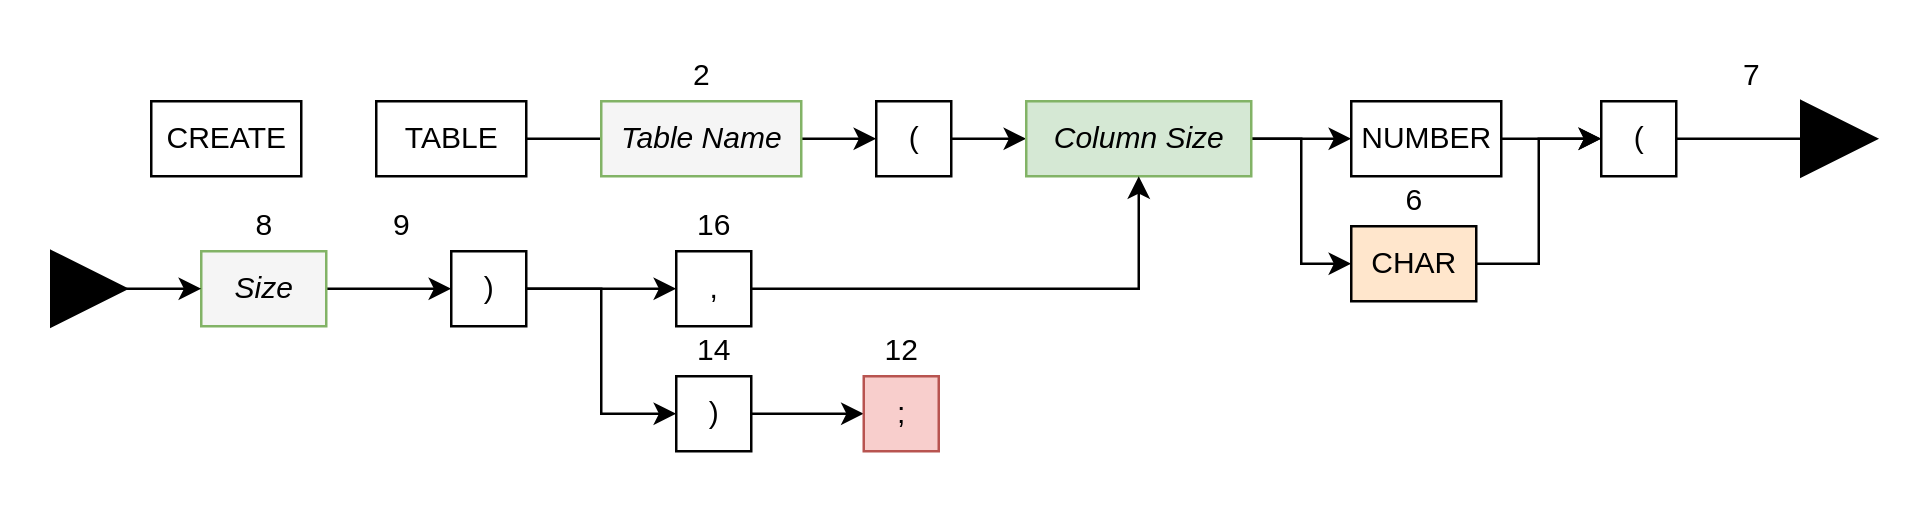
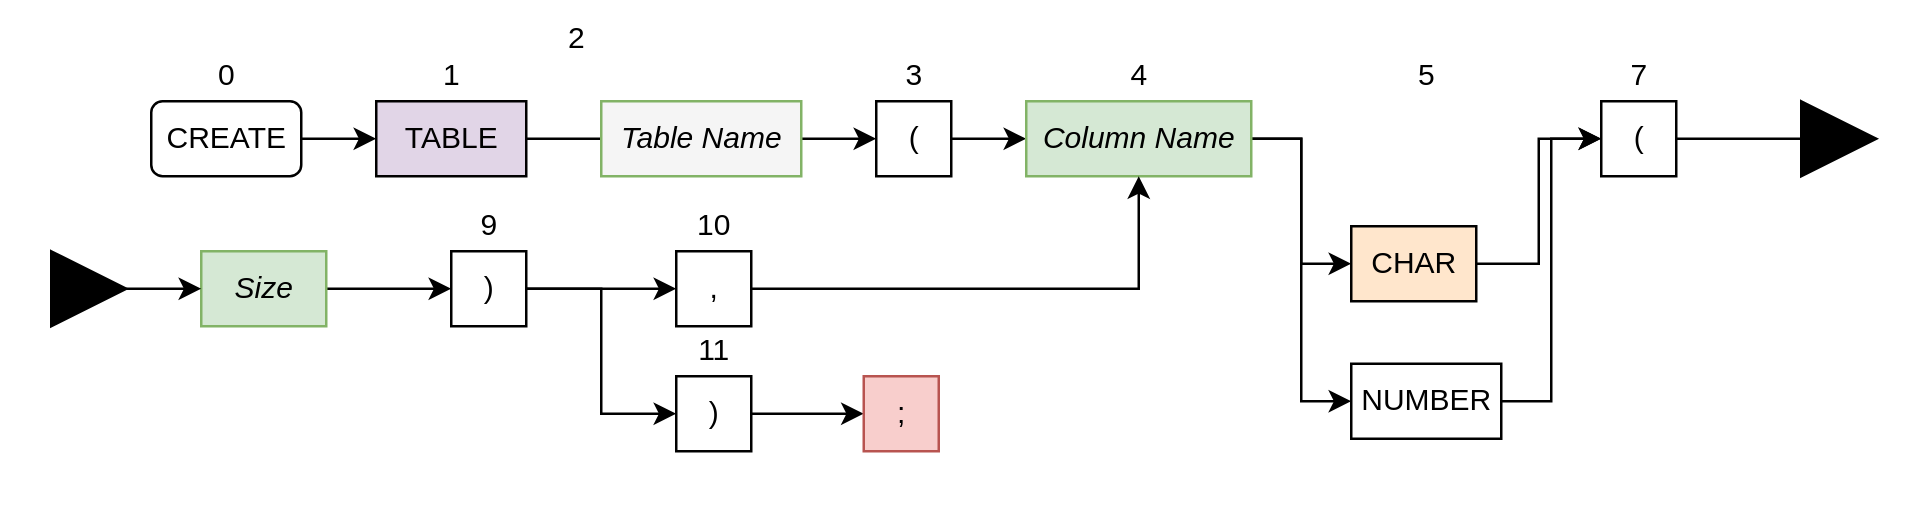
none -> (226, 76)
none -> (451, 76)
(701, 76) -> (576, 39)
none -> (914, 76)
none -> (1139, 76)
none -> (1426, 76)
(1751, 76) -> (1639, 76)
(226, 139) -> (226, 139)
none -> (330, 139)
(451, 139) -> (451, 139)
(1140, 139) -> (1140, 139)
(1426, 139) -> (1426, 401)
(1414, 201) -> none
(264, 226) -> none
(401, 226) -> (489, 226)
(715, 226) -> (715, 226)
(264, 289) -> (264, 289)
(715, 351) -> (715, 351)
(901, 351) -> none
